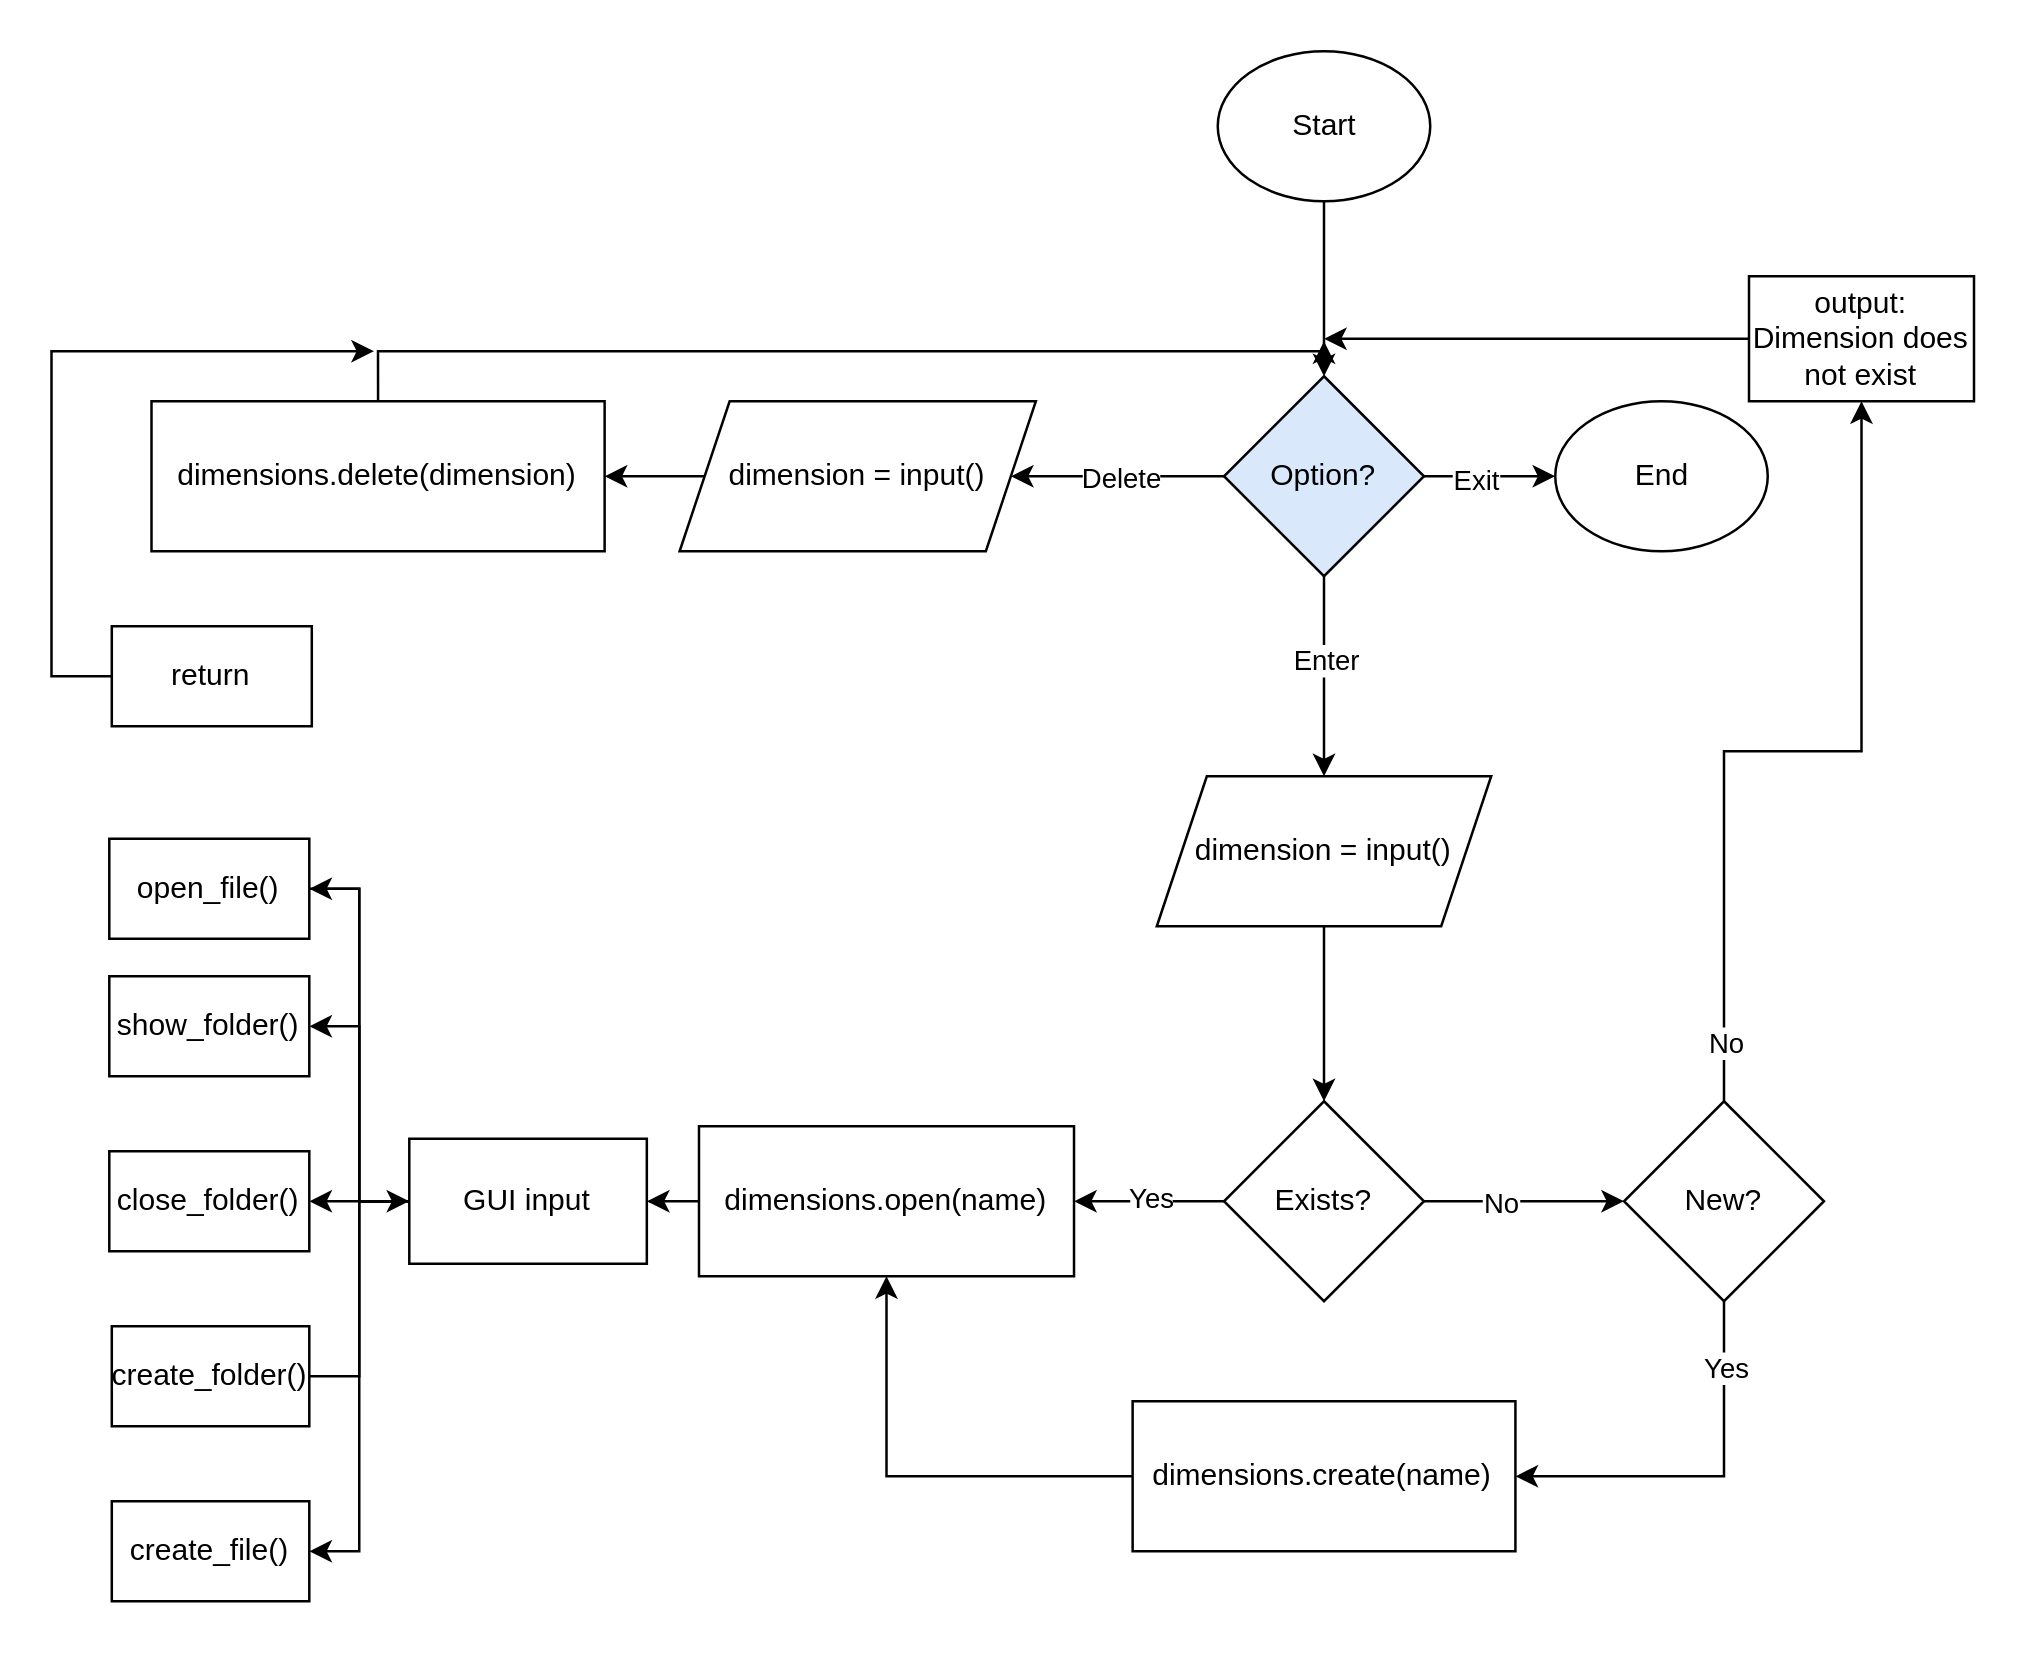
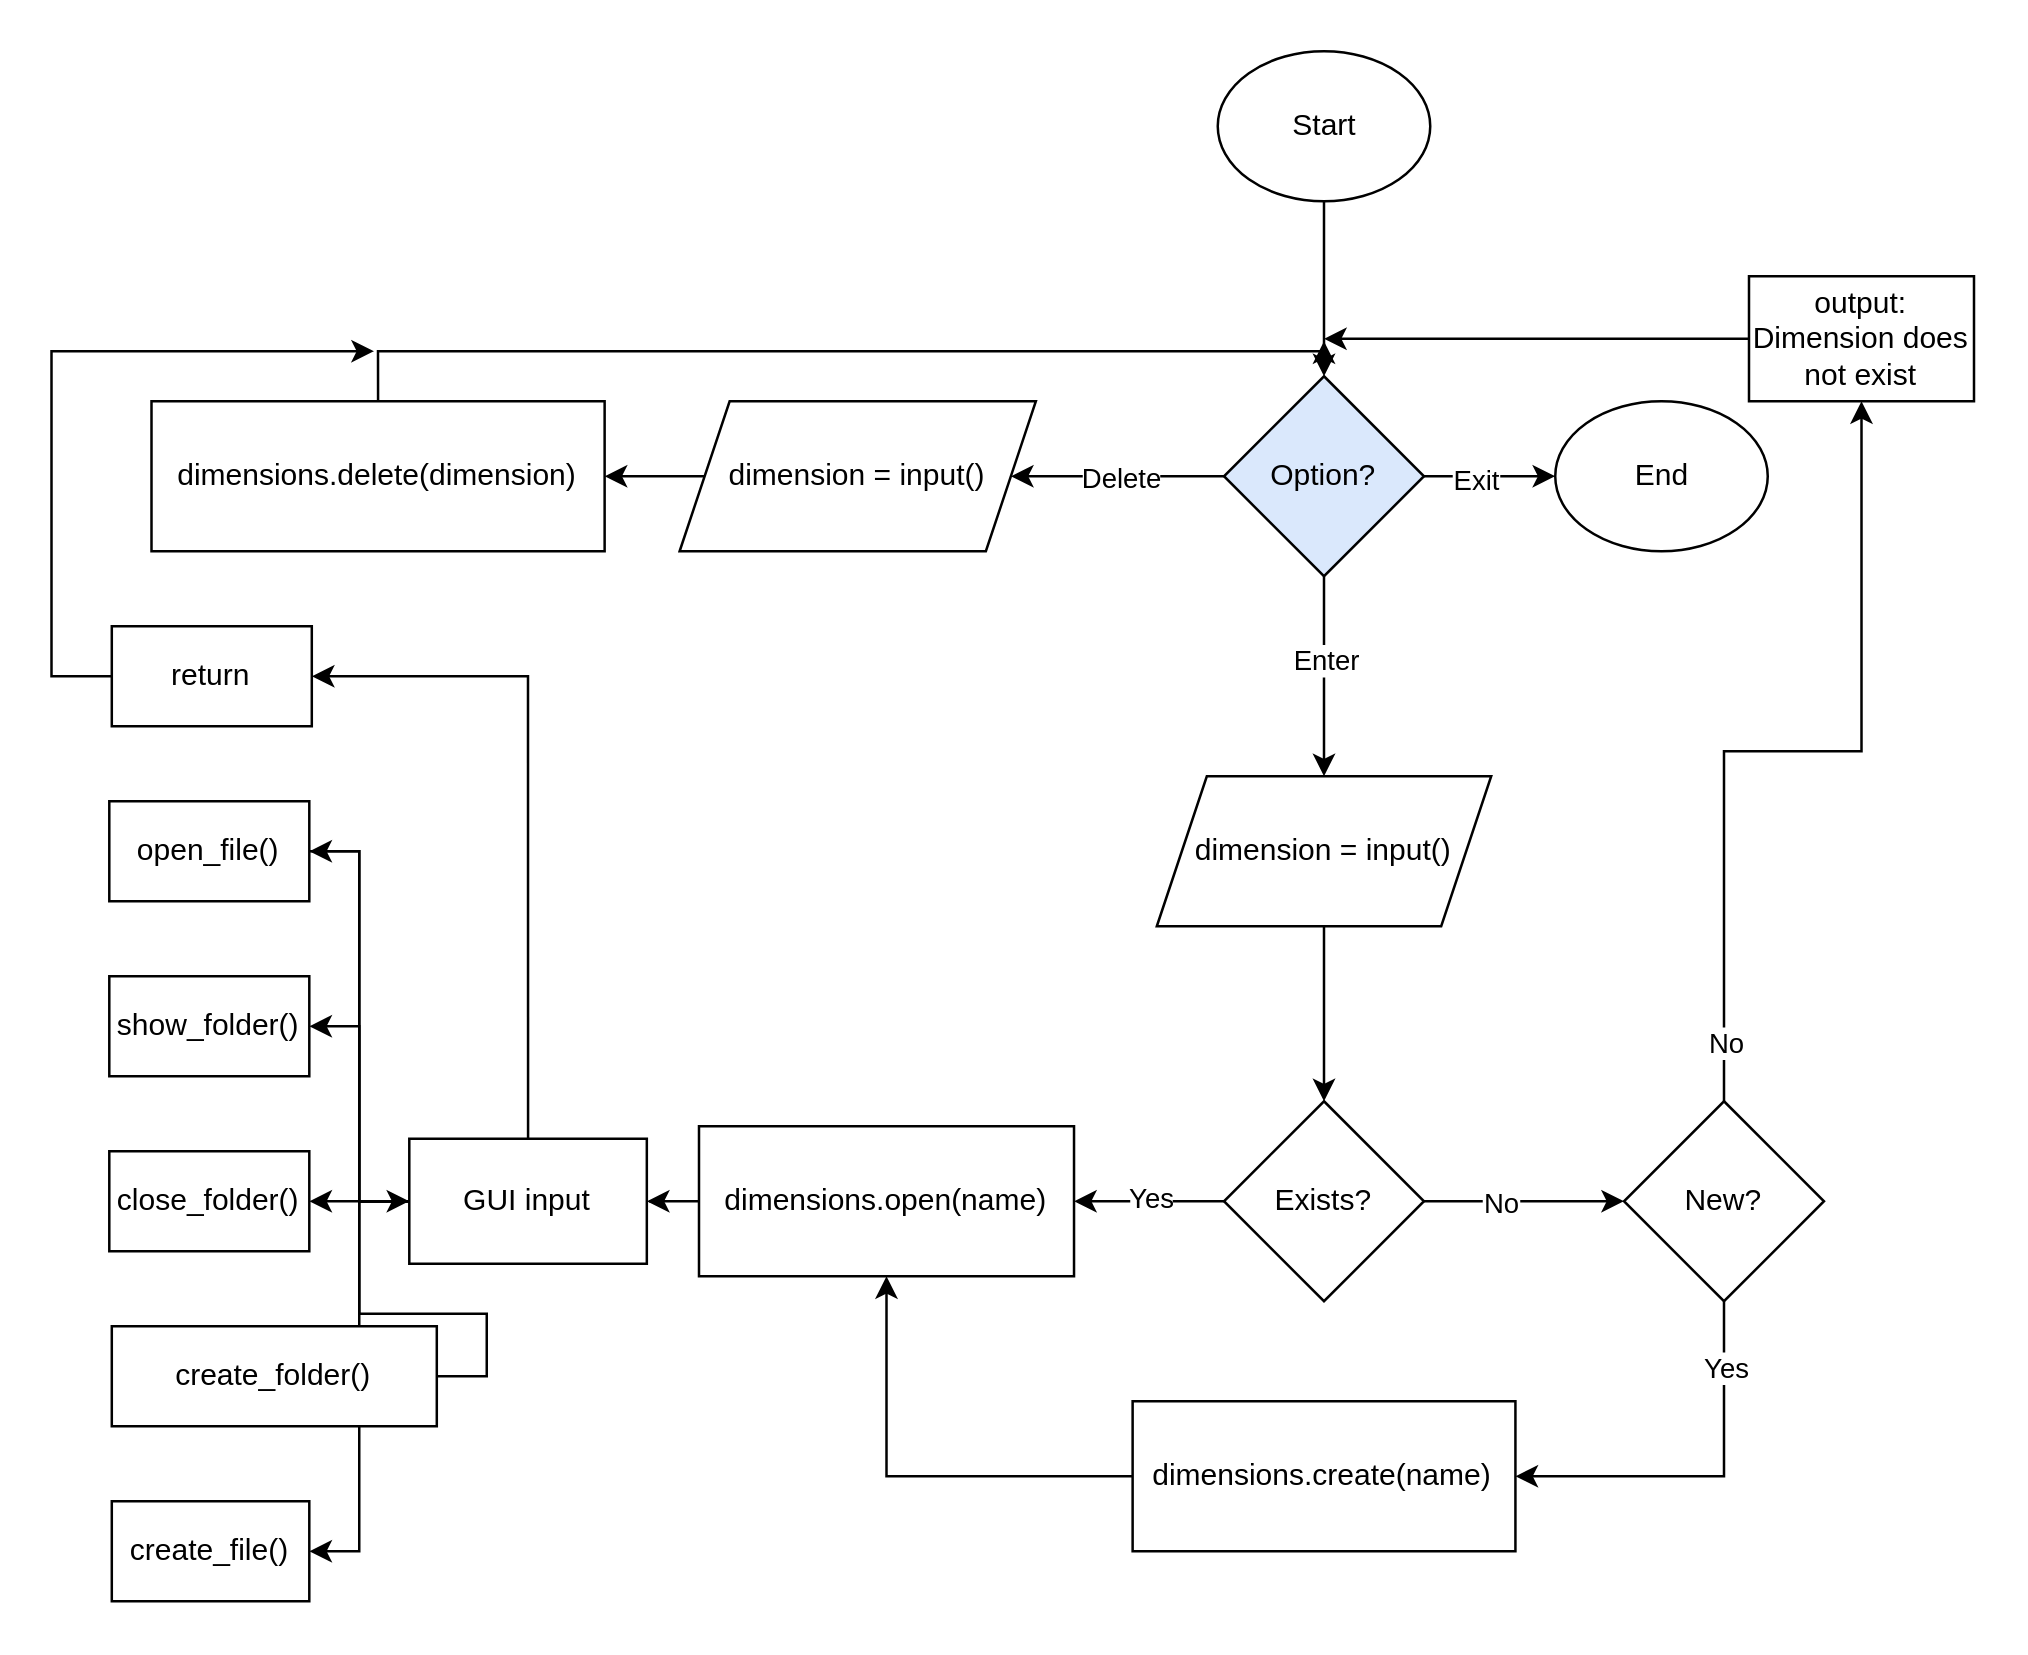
none -> (528, 807)
(209, 889) -> (209, 851)
(210, 1376) -> (274, 1376)
